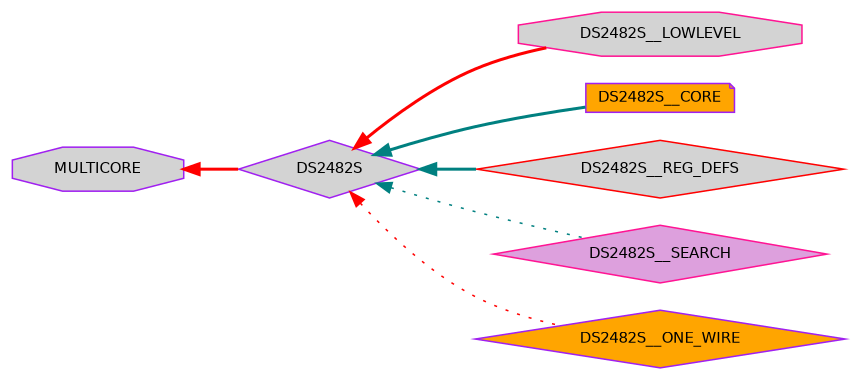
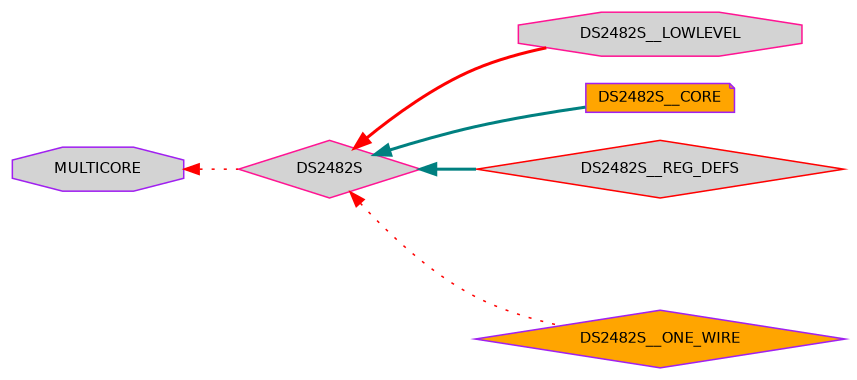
(219, 169) -> (219, 169)
(330, 169) -> (330, 169)
(660, 254) -> none
